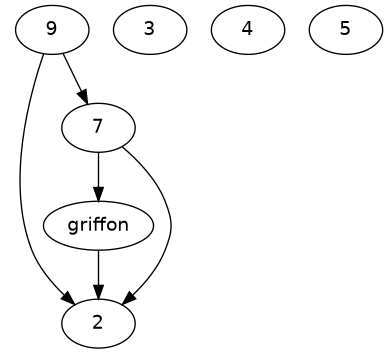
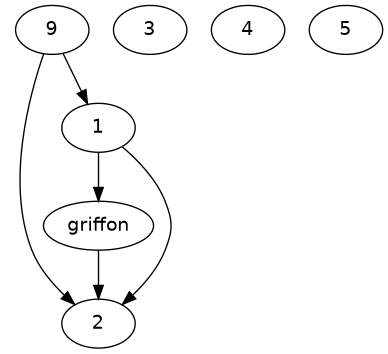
(99, 128) -> (99, 128)
